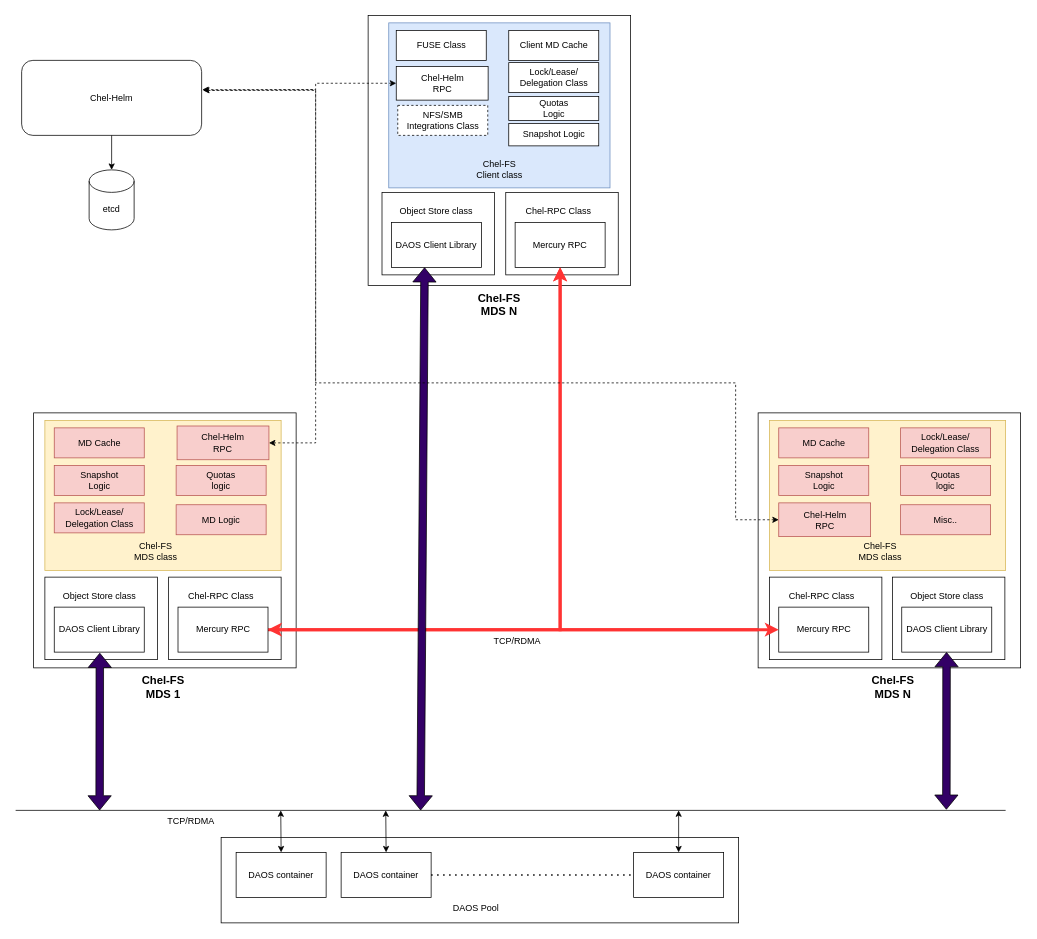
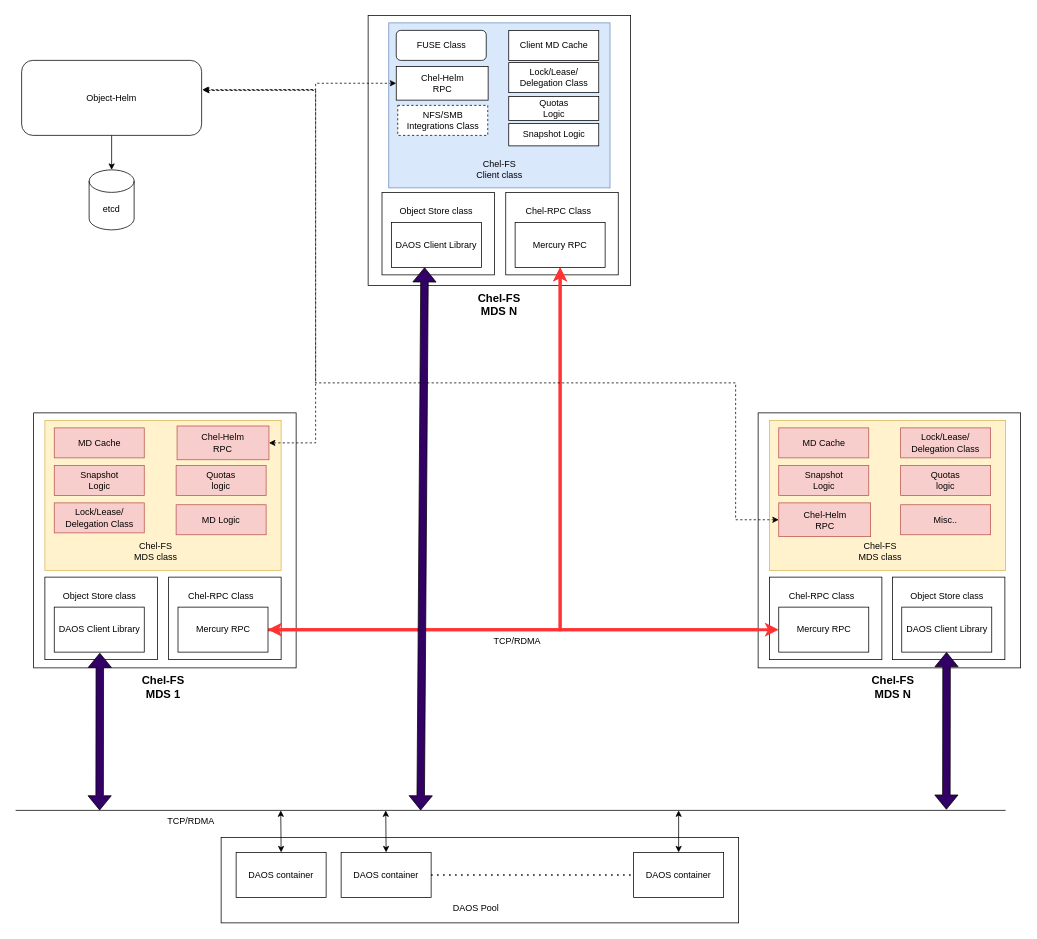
(441, 45) -> (441, 45)
(111, 98) -> (111, 98)
